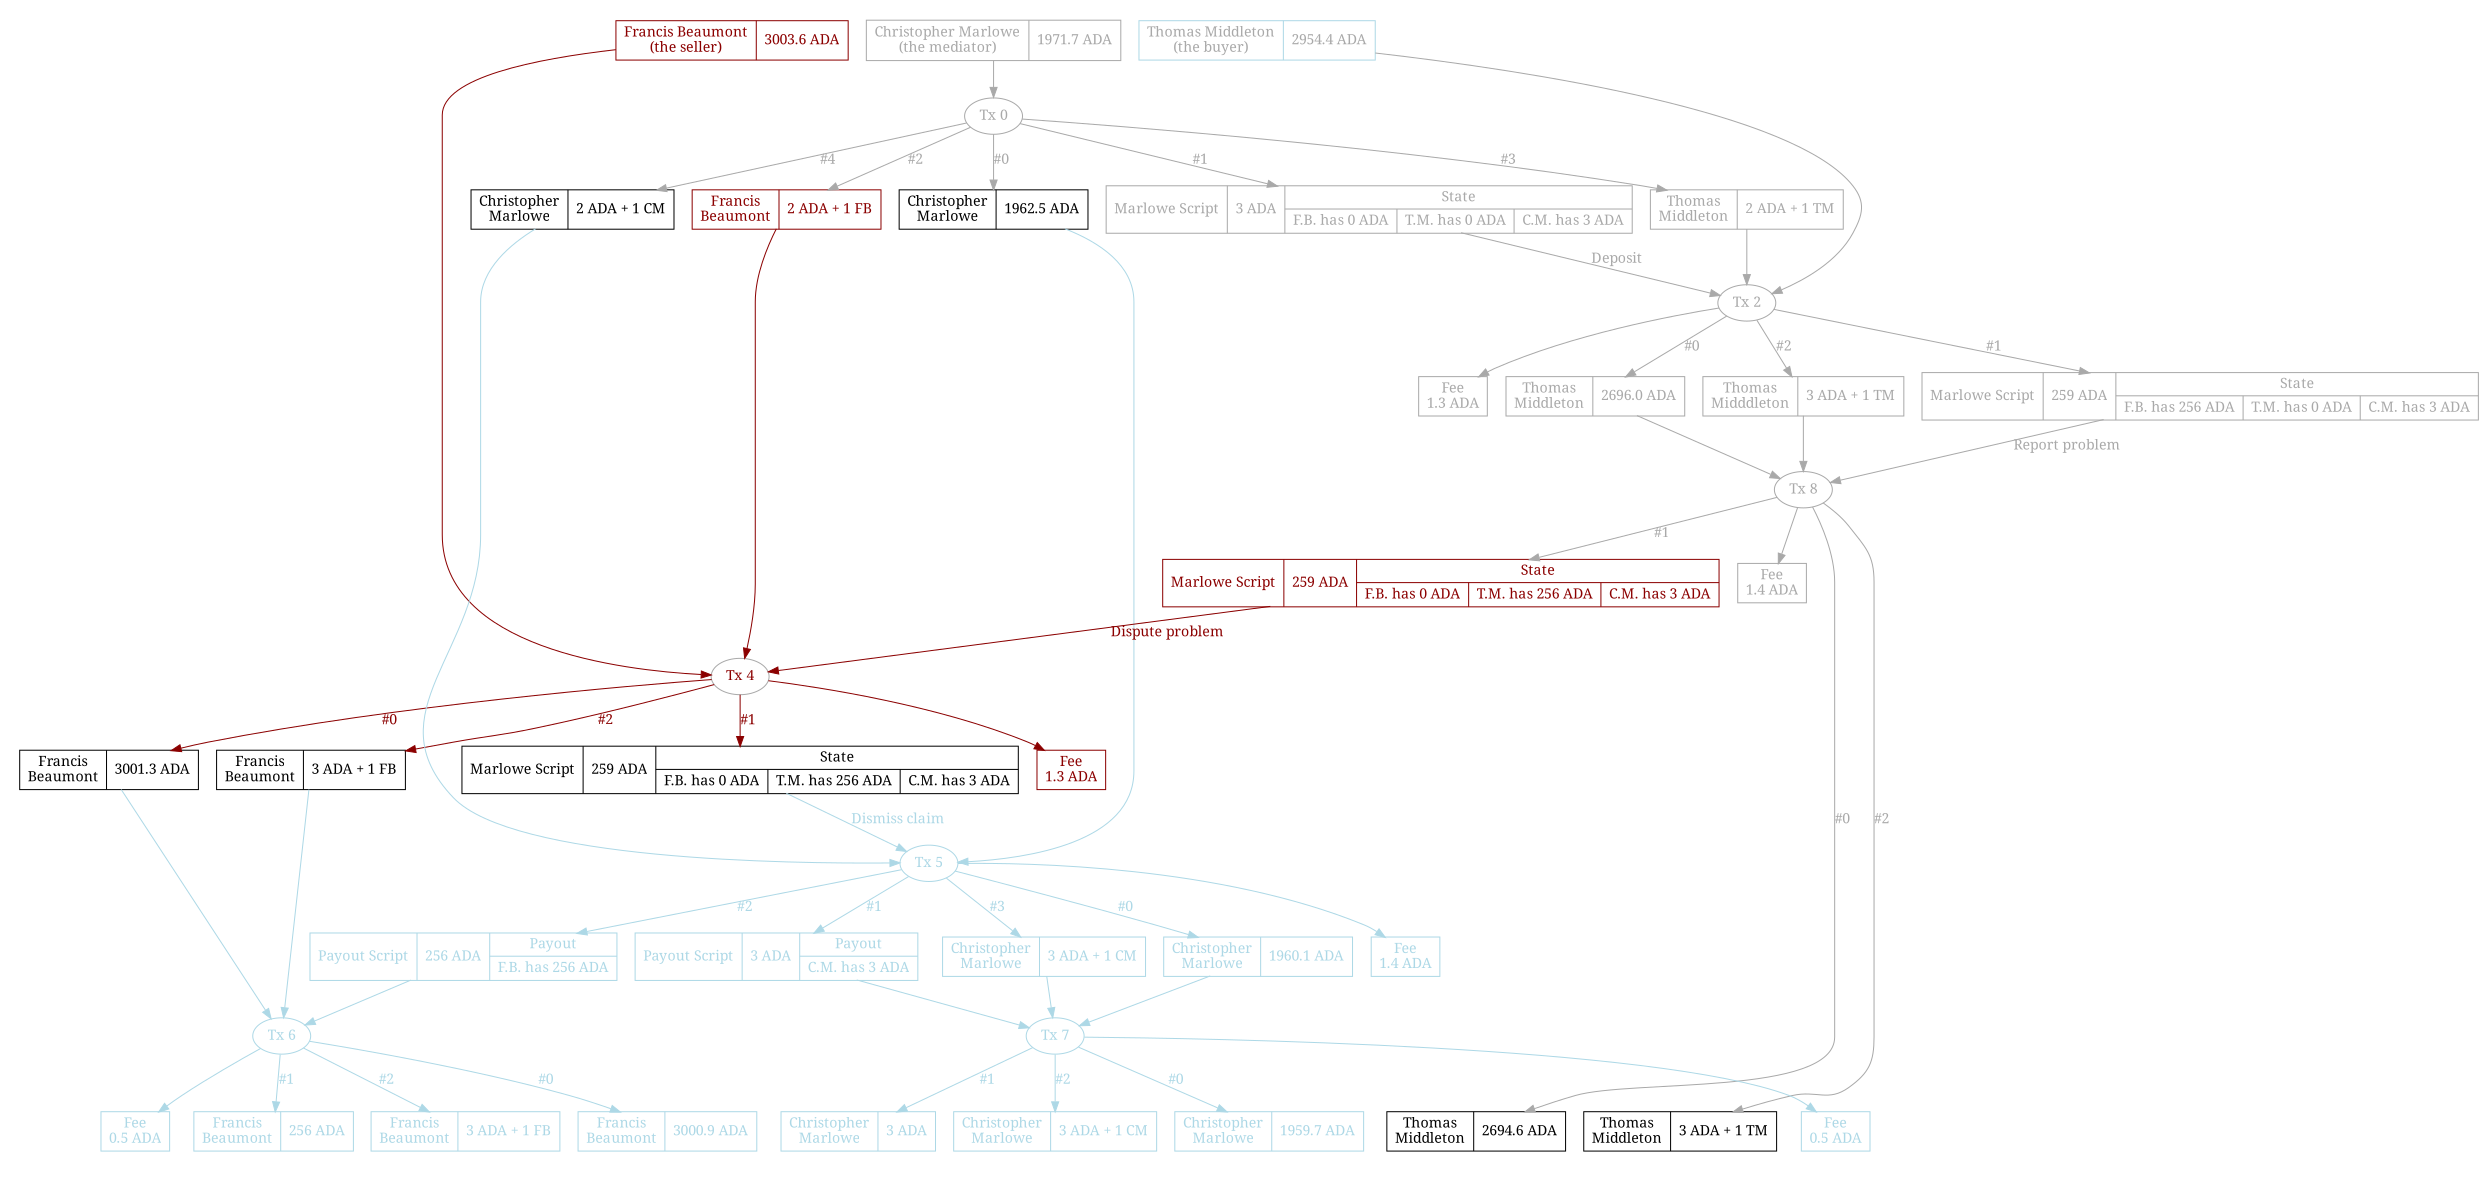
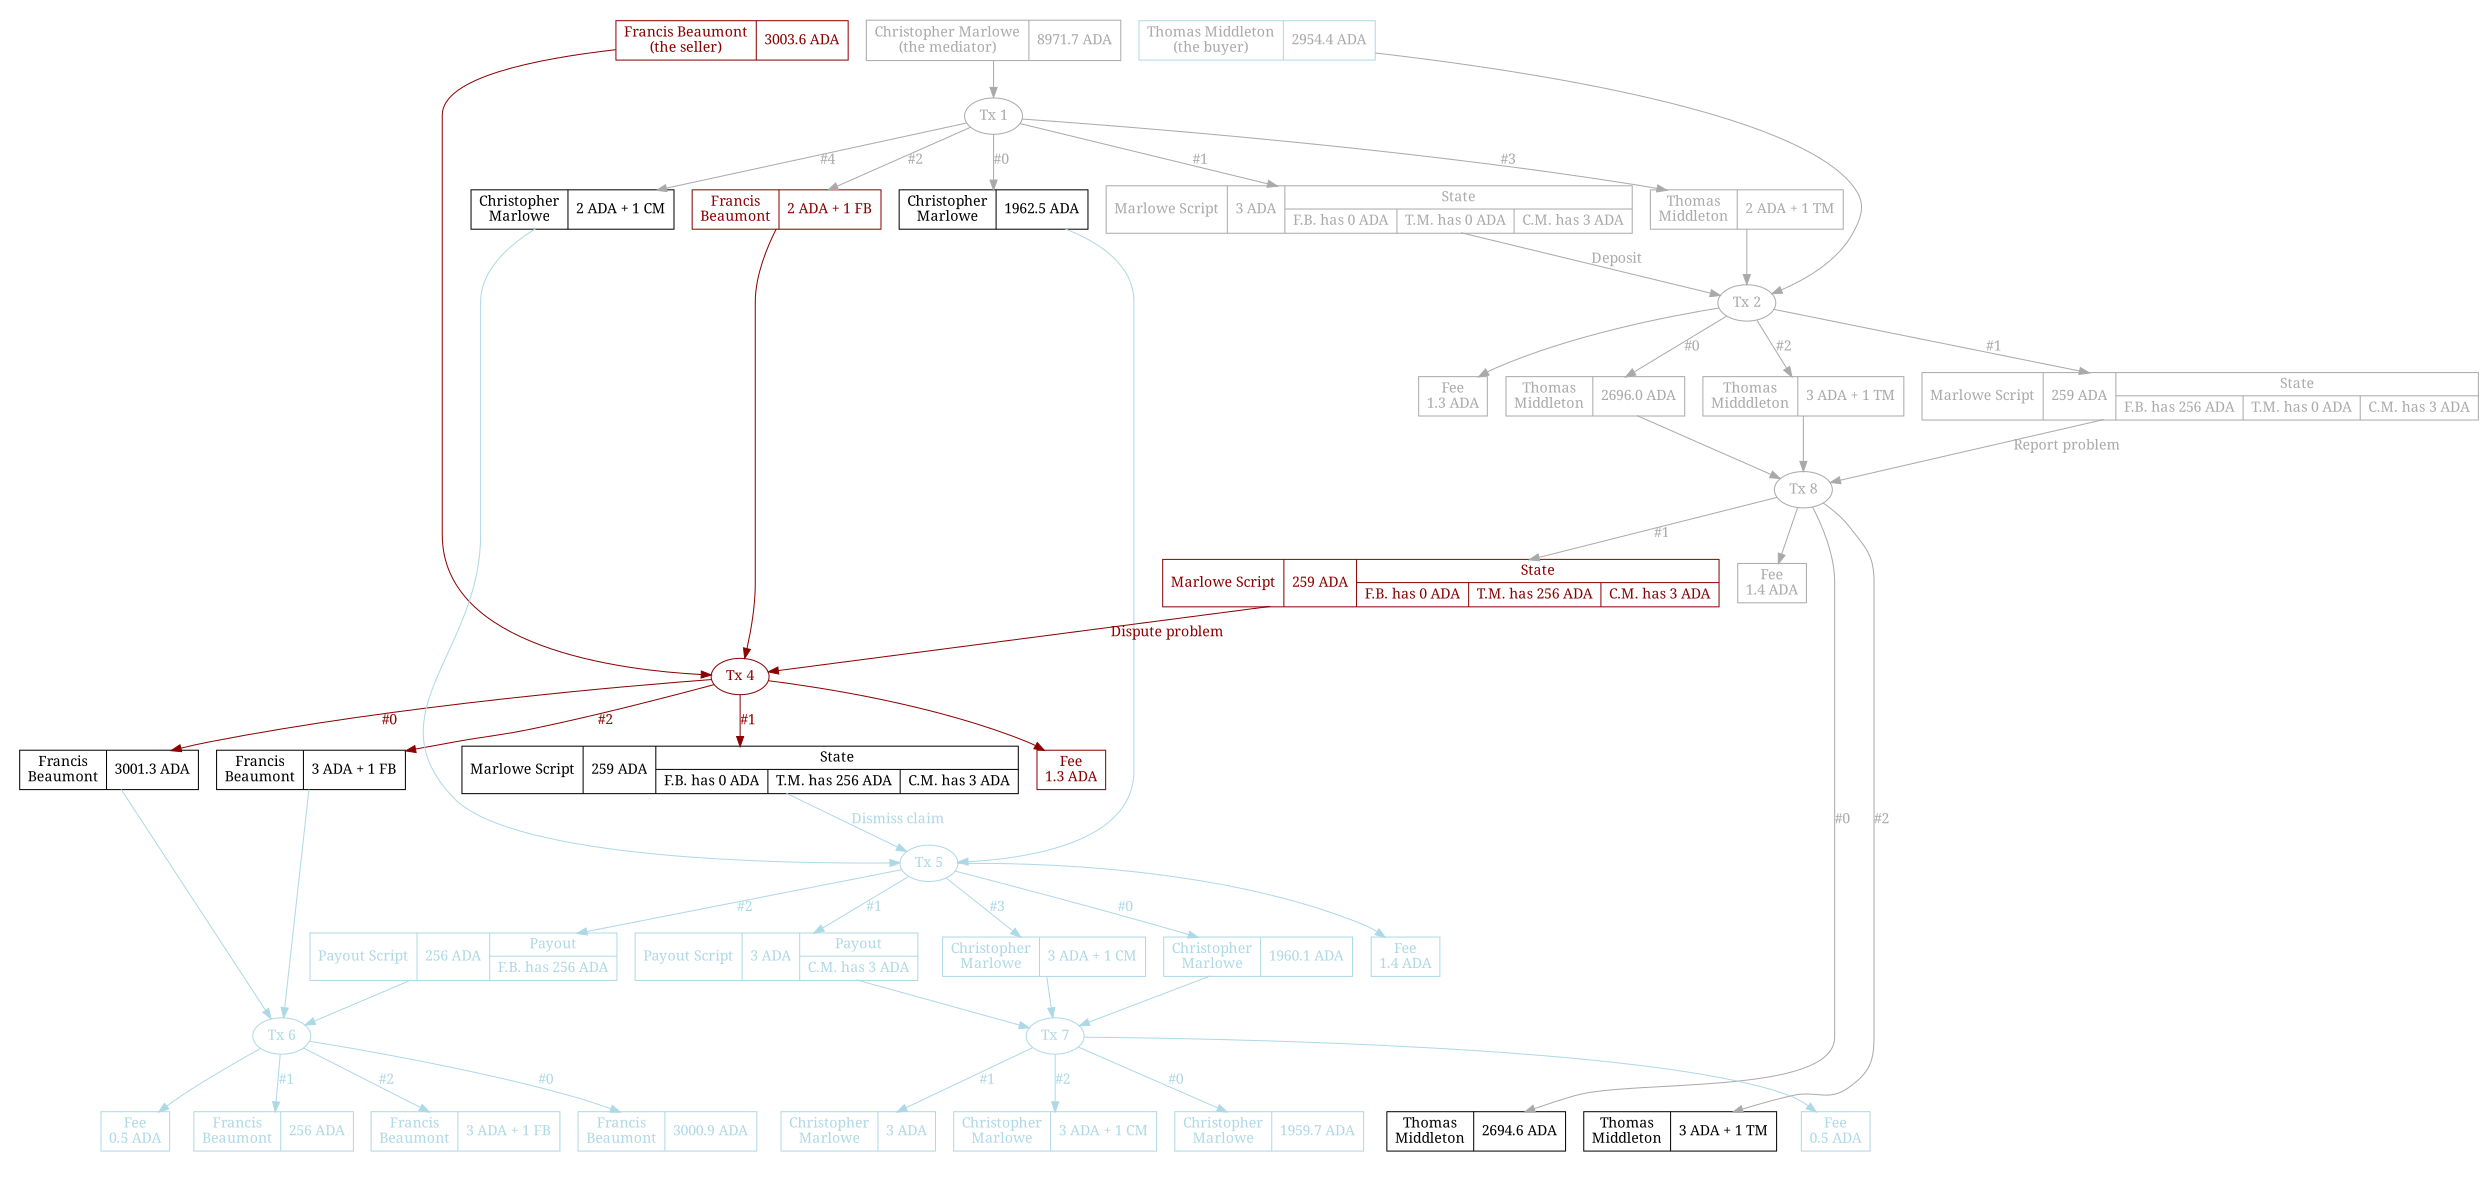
(1075, 40) -> (1075, 40)
(994, 116) -> (994, 116)
(740, 677) -> (740, 677)
